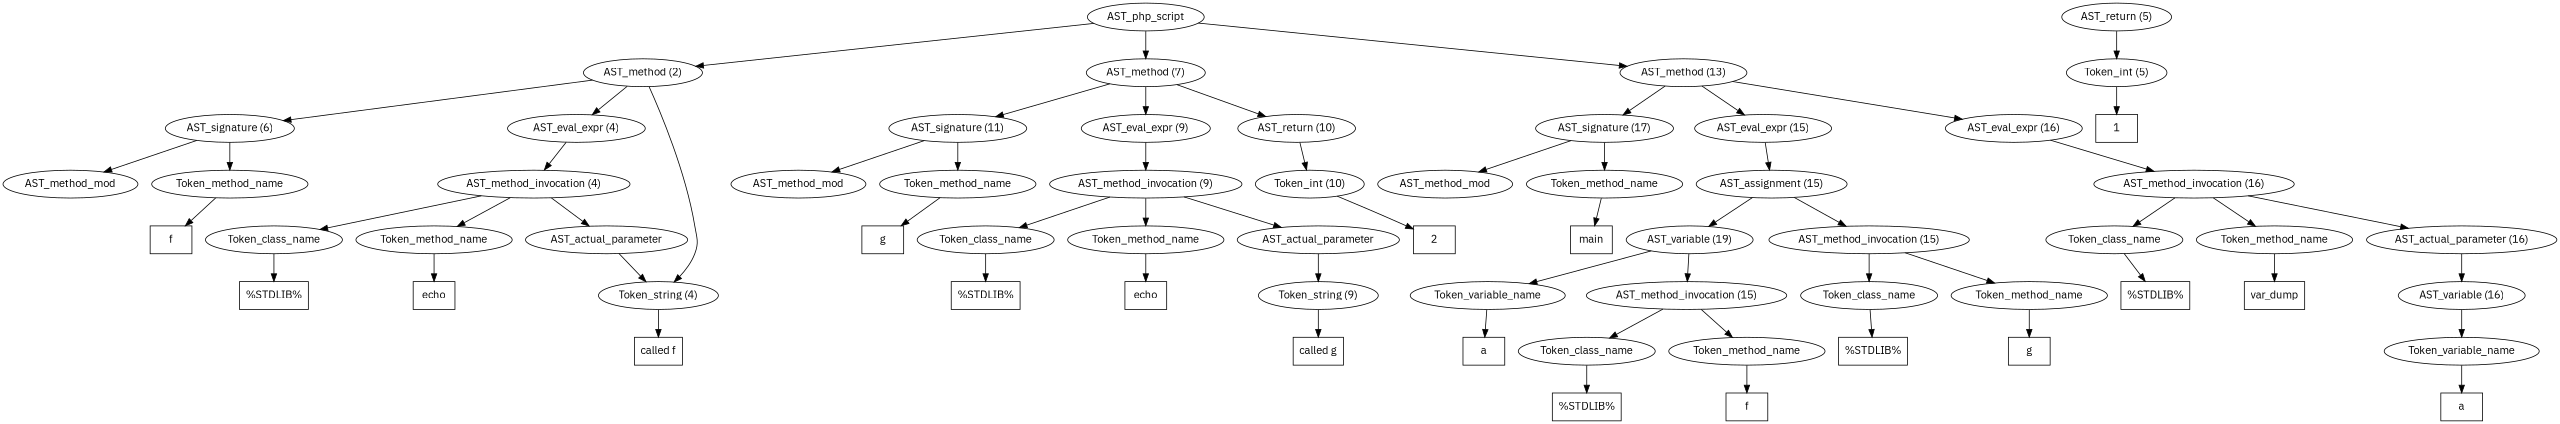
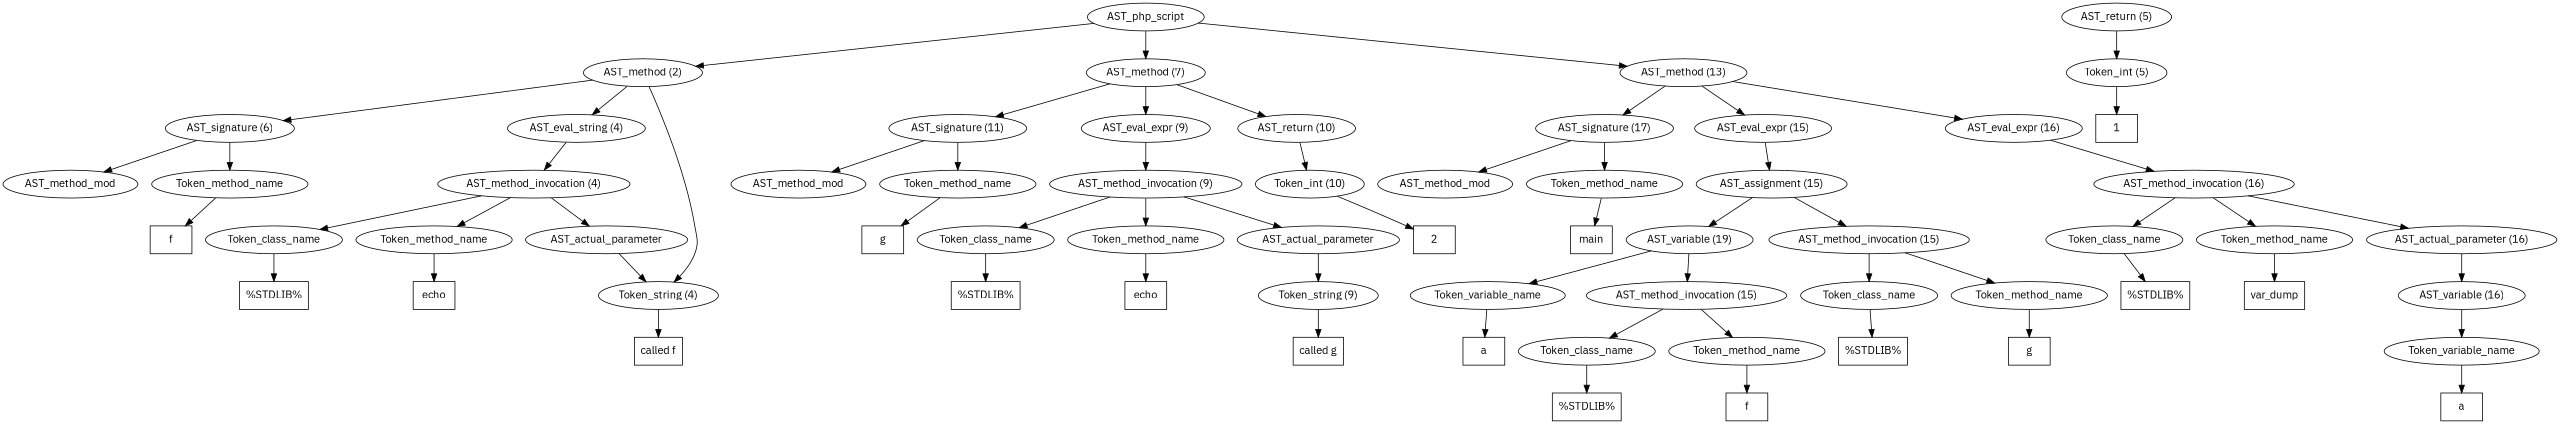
(576, 128) -> (576, 128)
